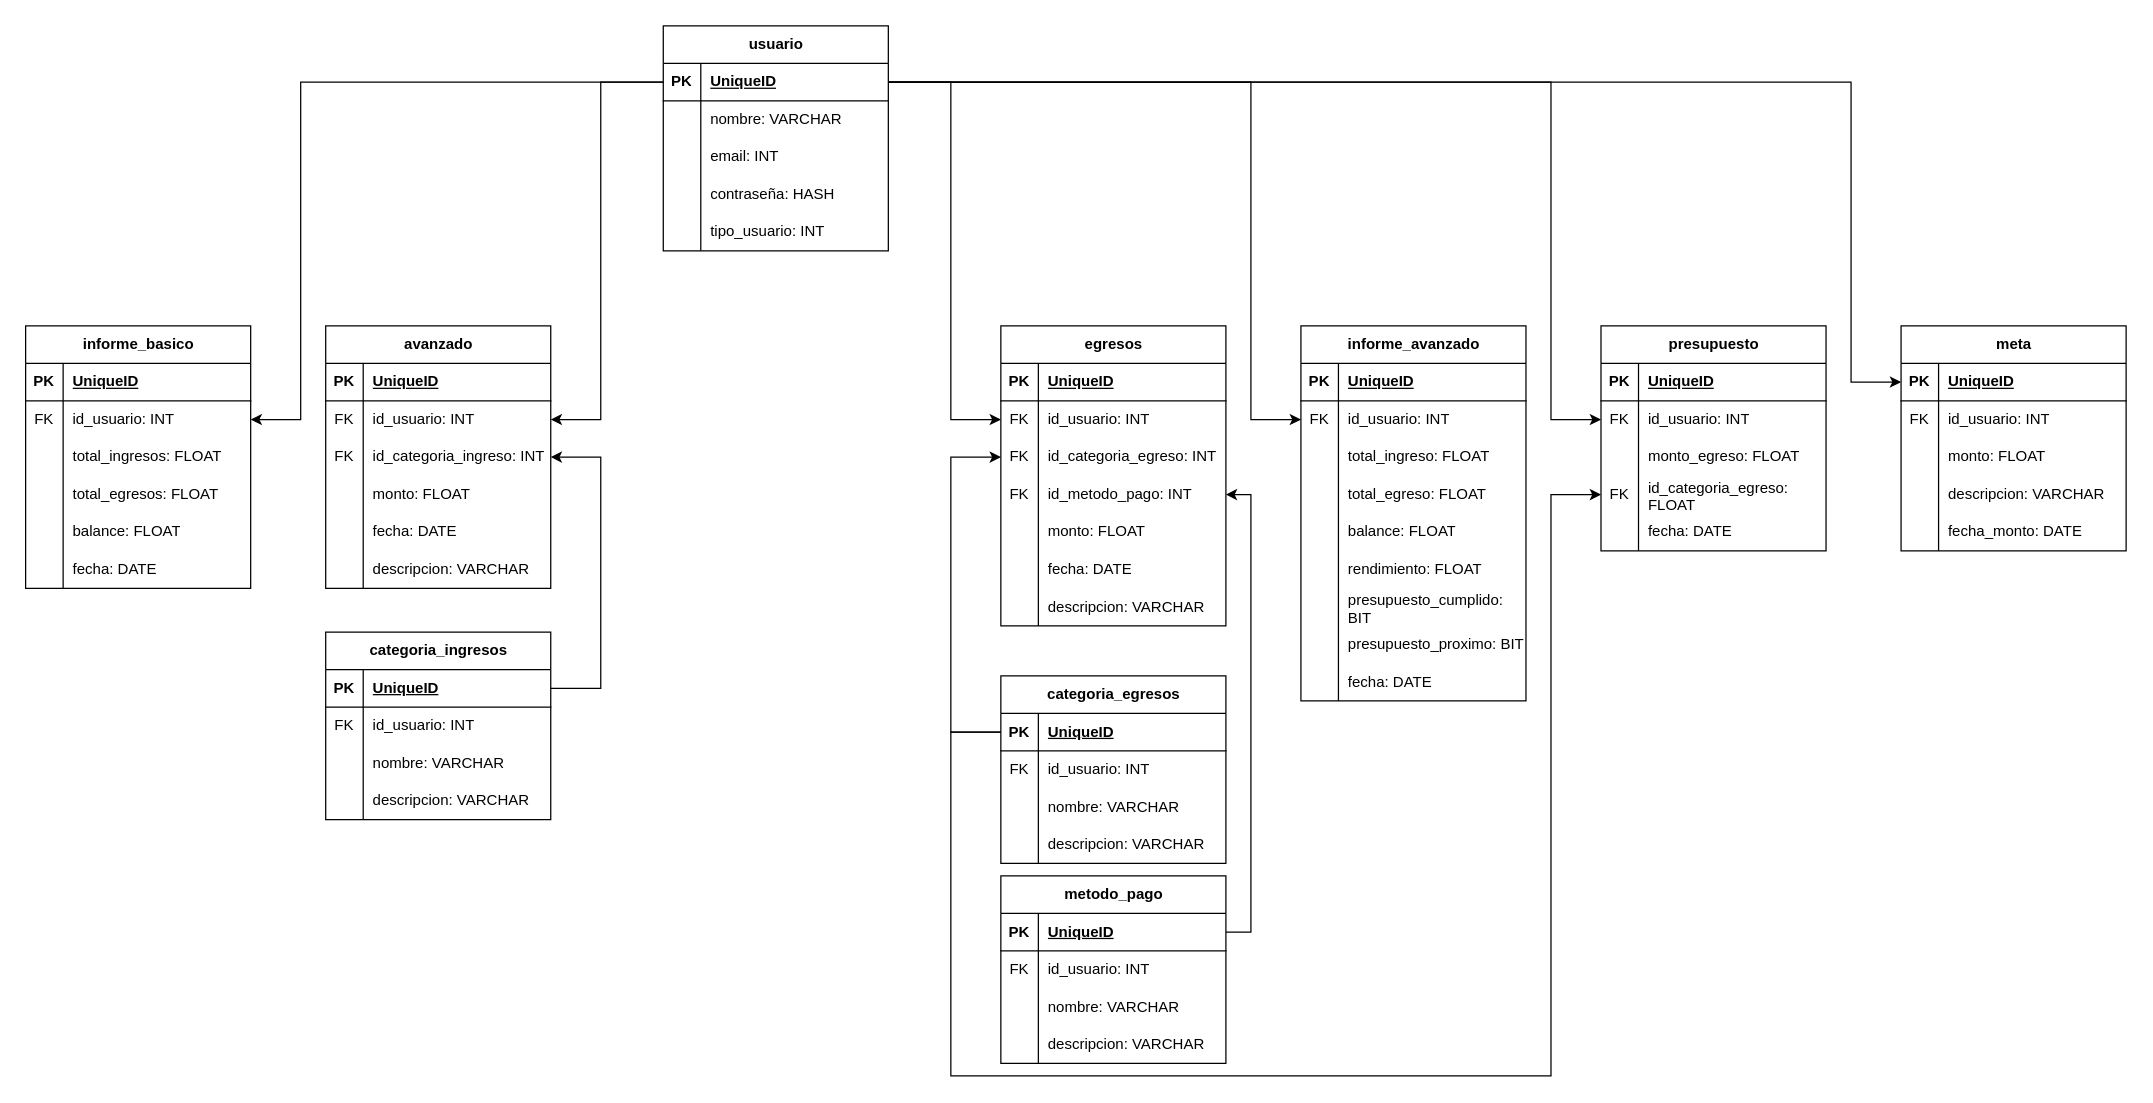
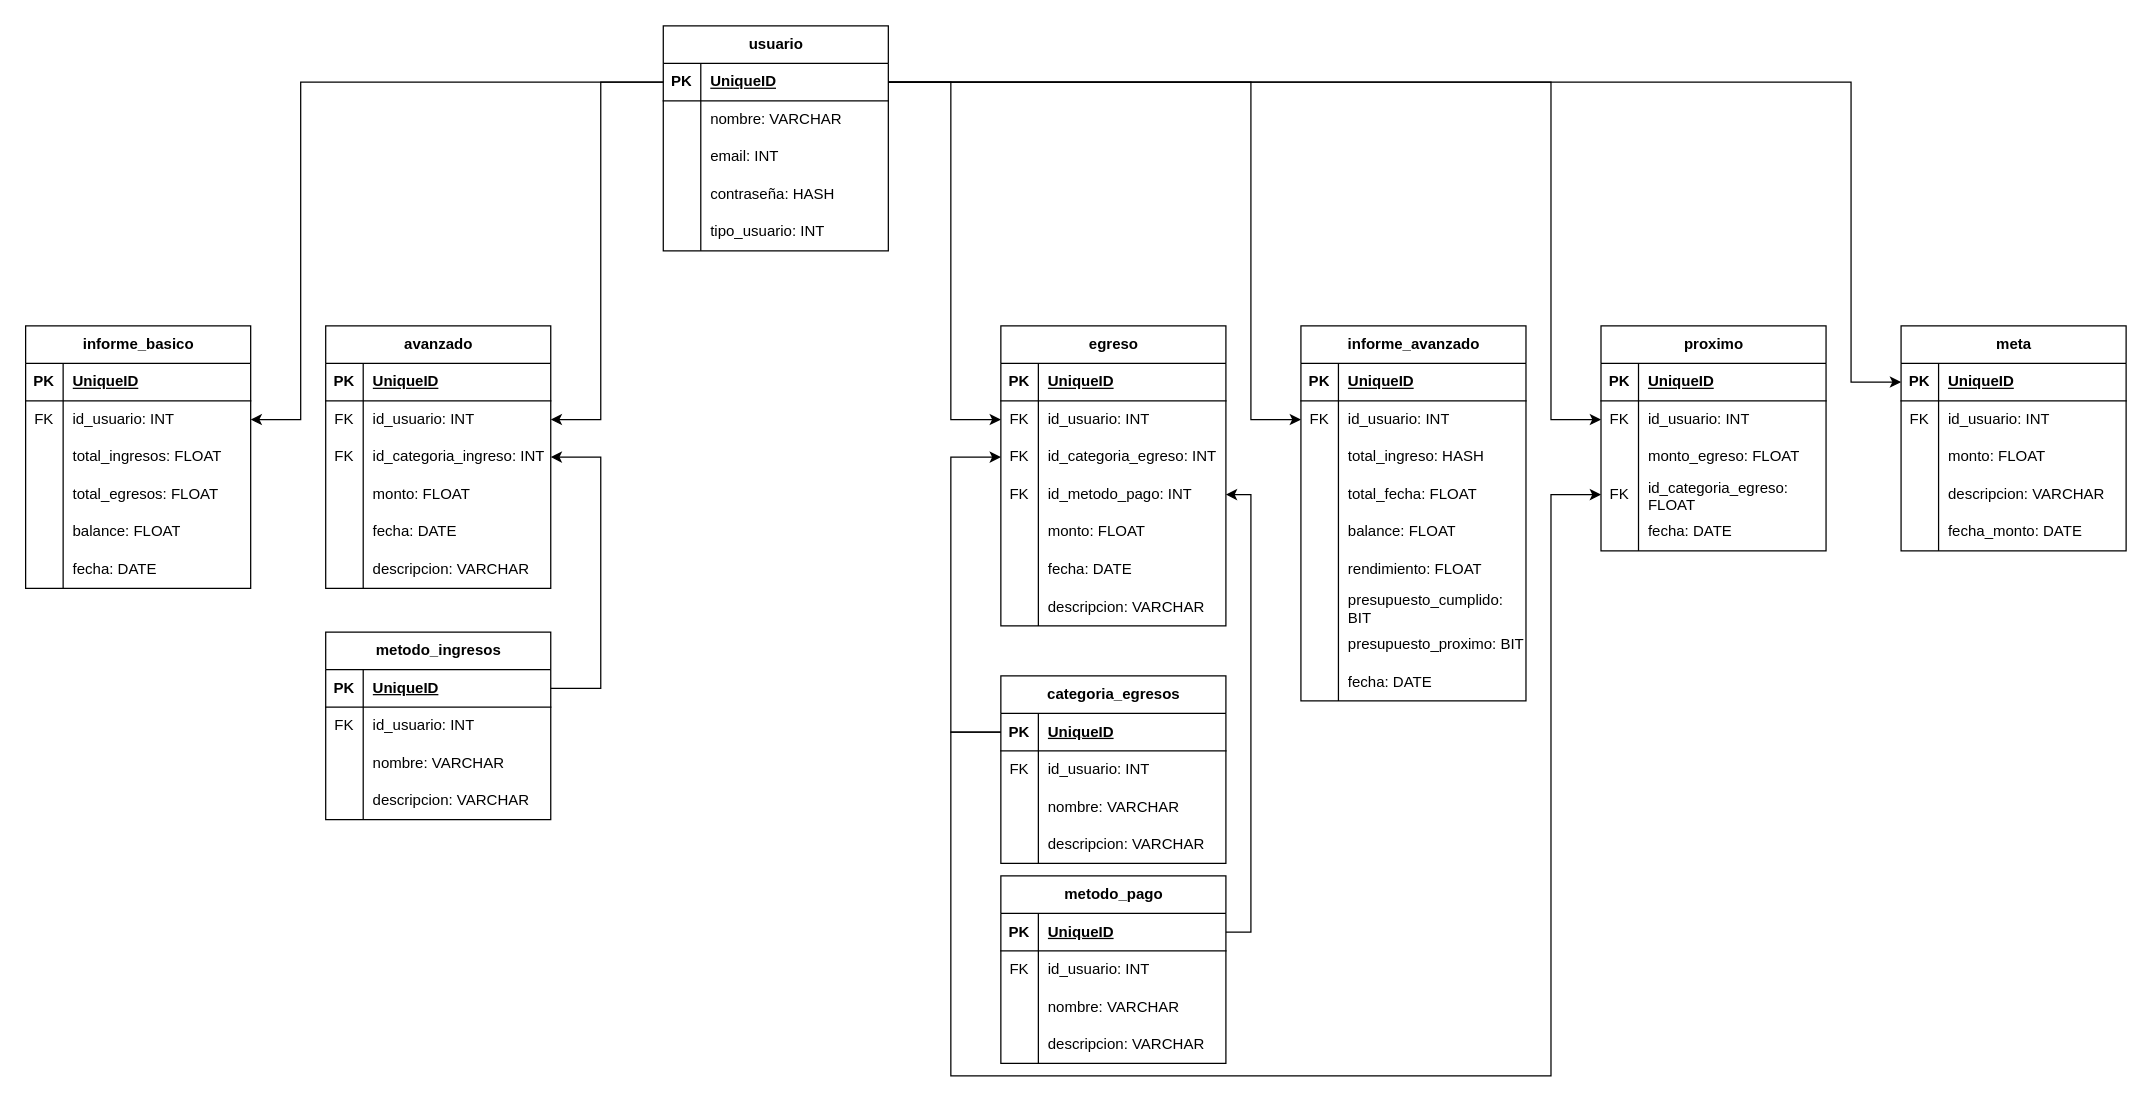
(1114, 344) -> (1114, 344)
(1714, 344) -> (1714, 344)
(1424, 457) -> (1420, 457)
(1422, 494) -> (1418, 494)
(439, 651) -> (439, 651)
